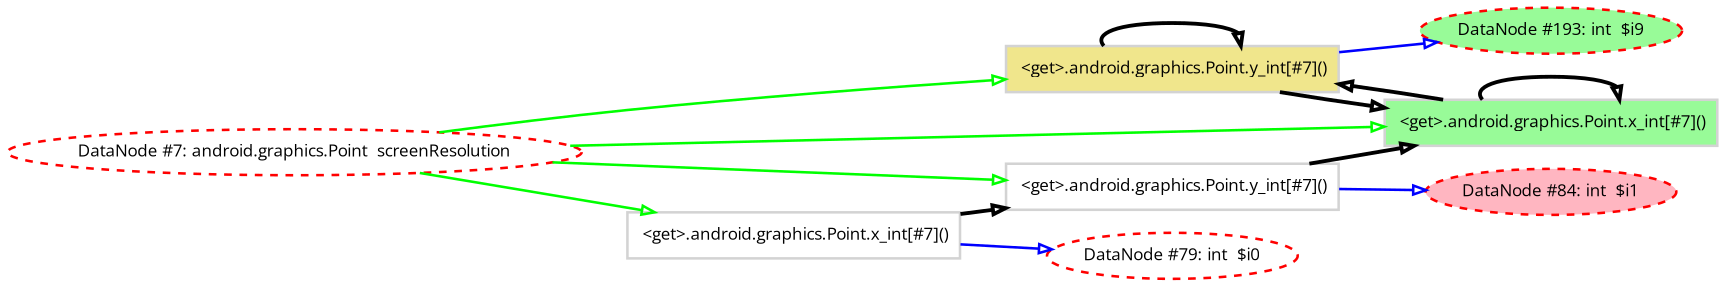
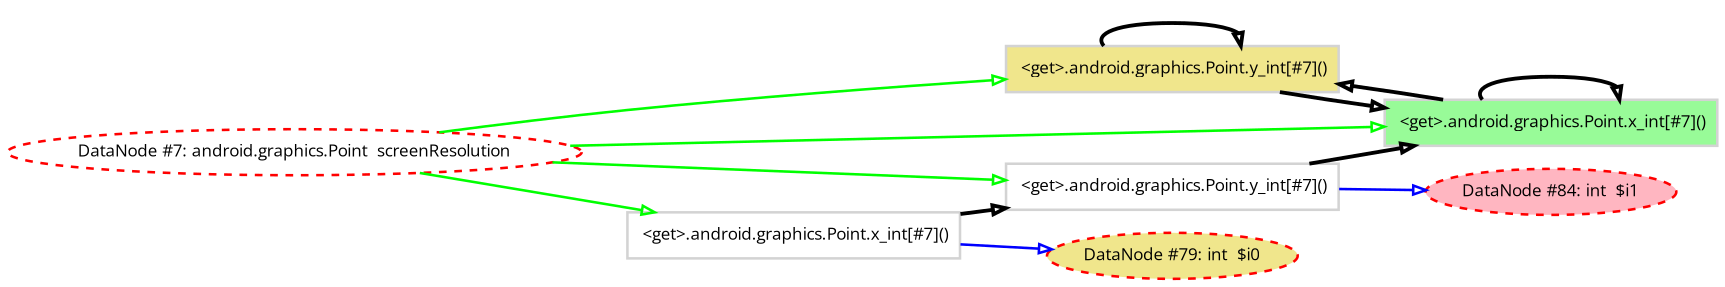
(1551, 31) -> none
(1172, 256) -> (1172, 256)
